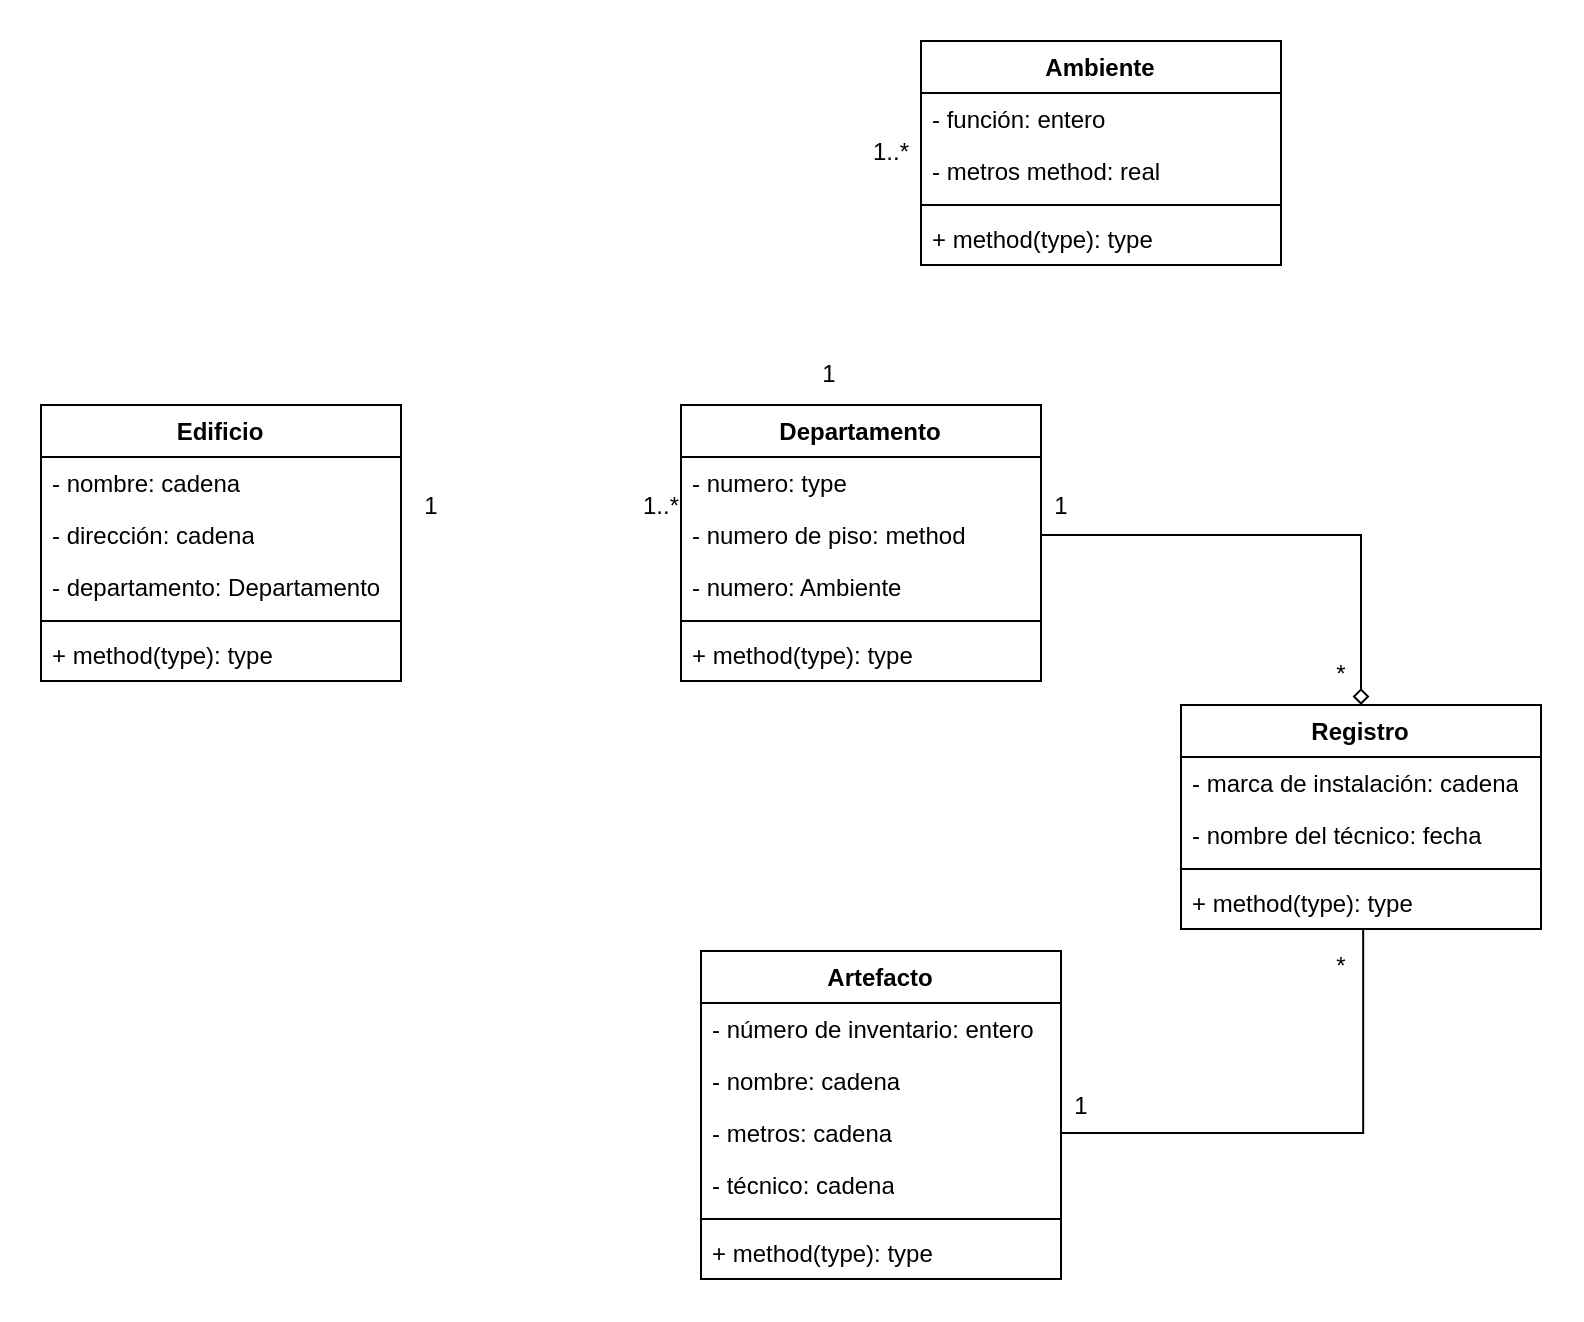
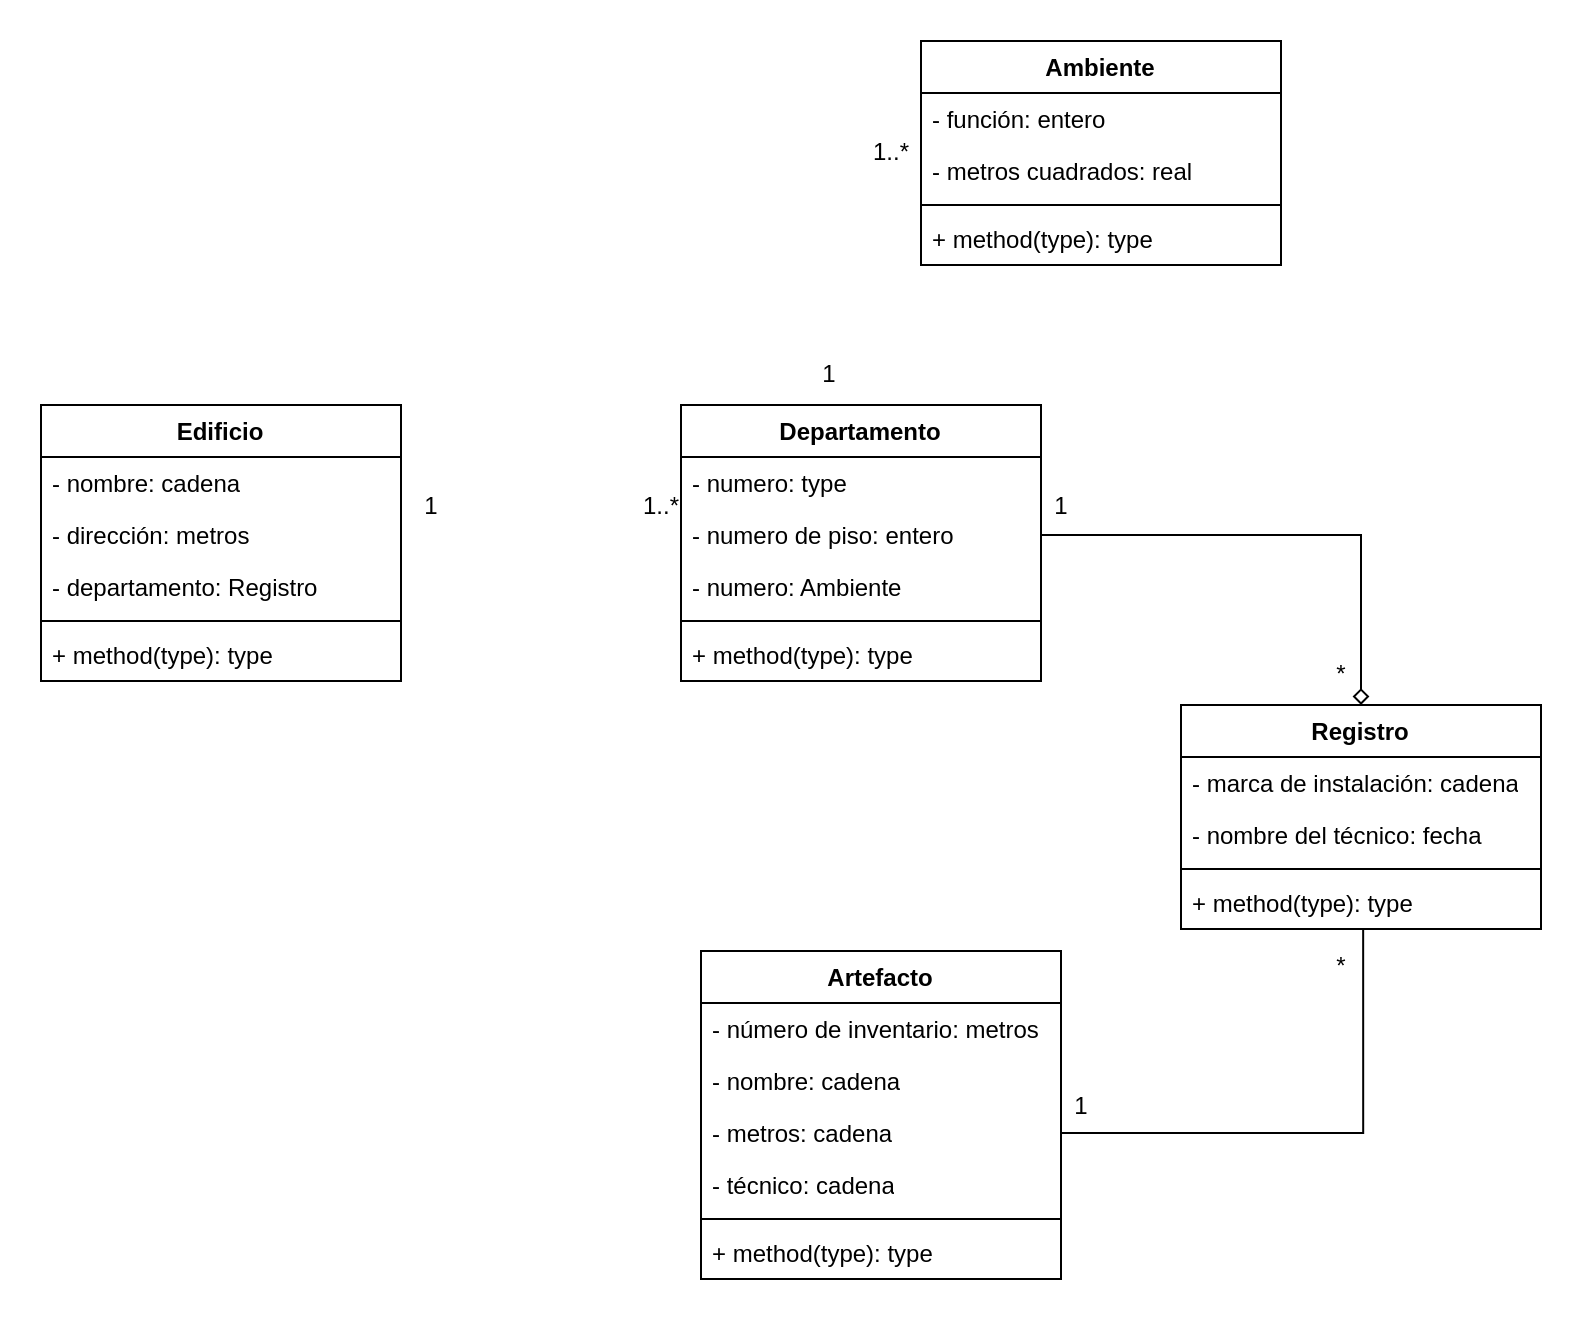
(1059, 173) -> (1079, 173)
(165, 537) -> (165, 537)
(836, 537) -> (836, 537)
(223, 604) -> (202, 589)
(883, 1046) -> (883, 1046)
